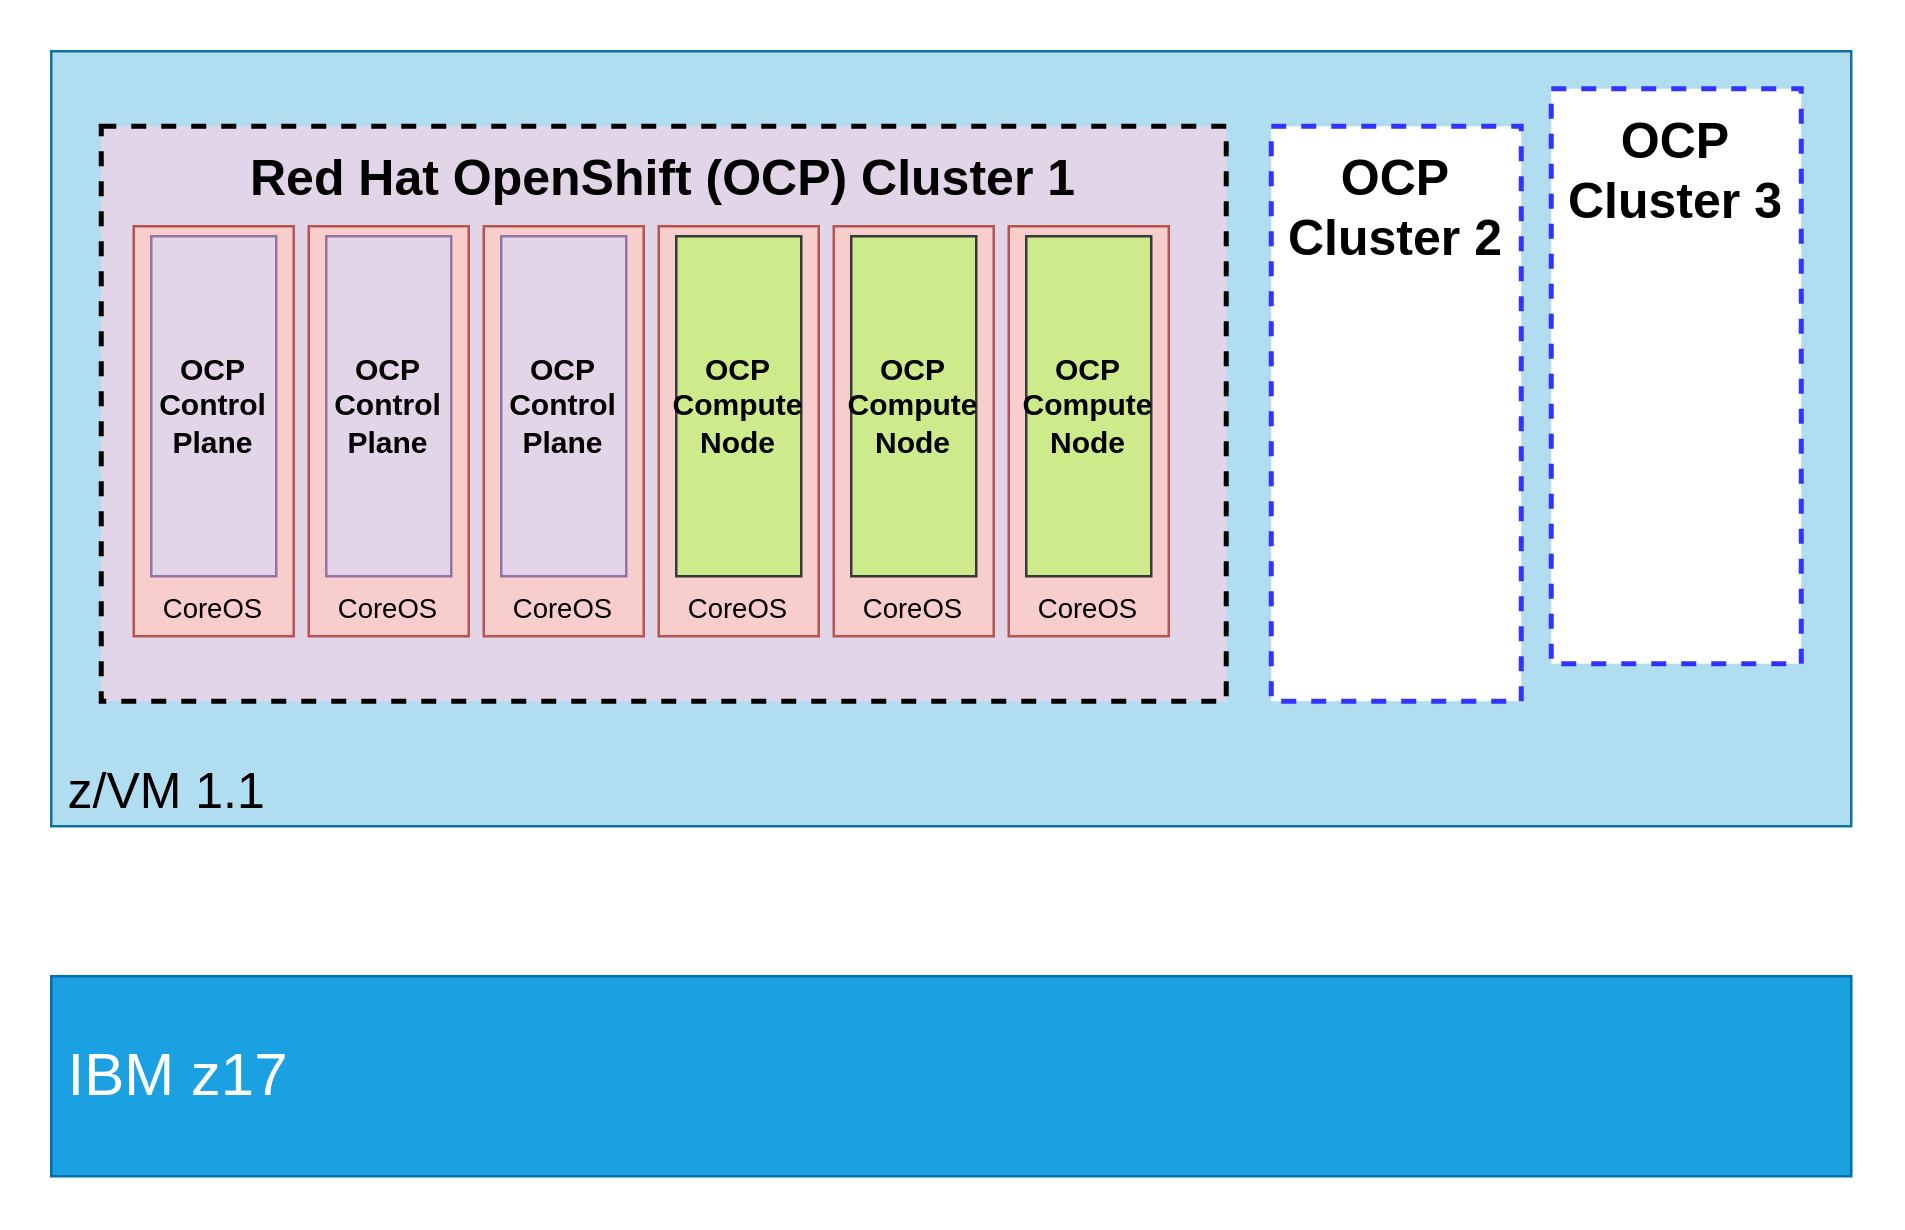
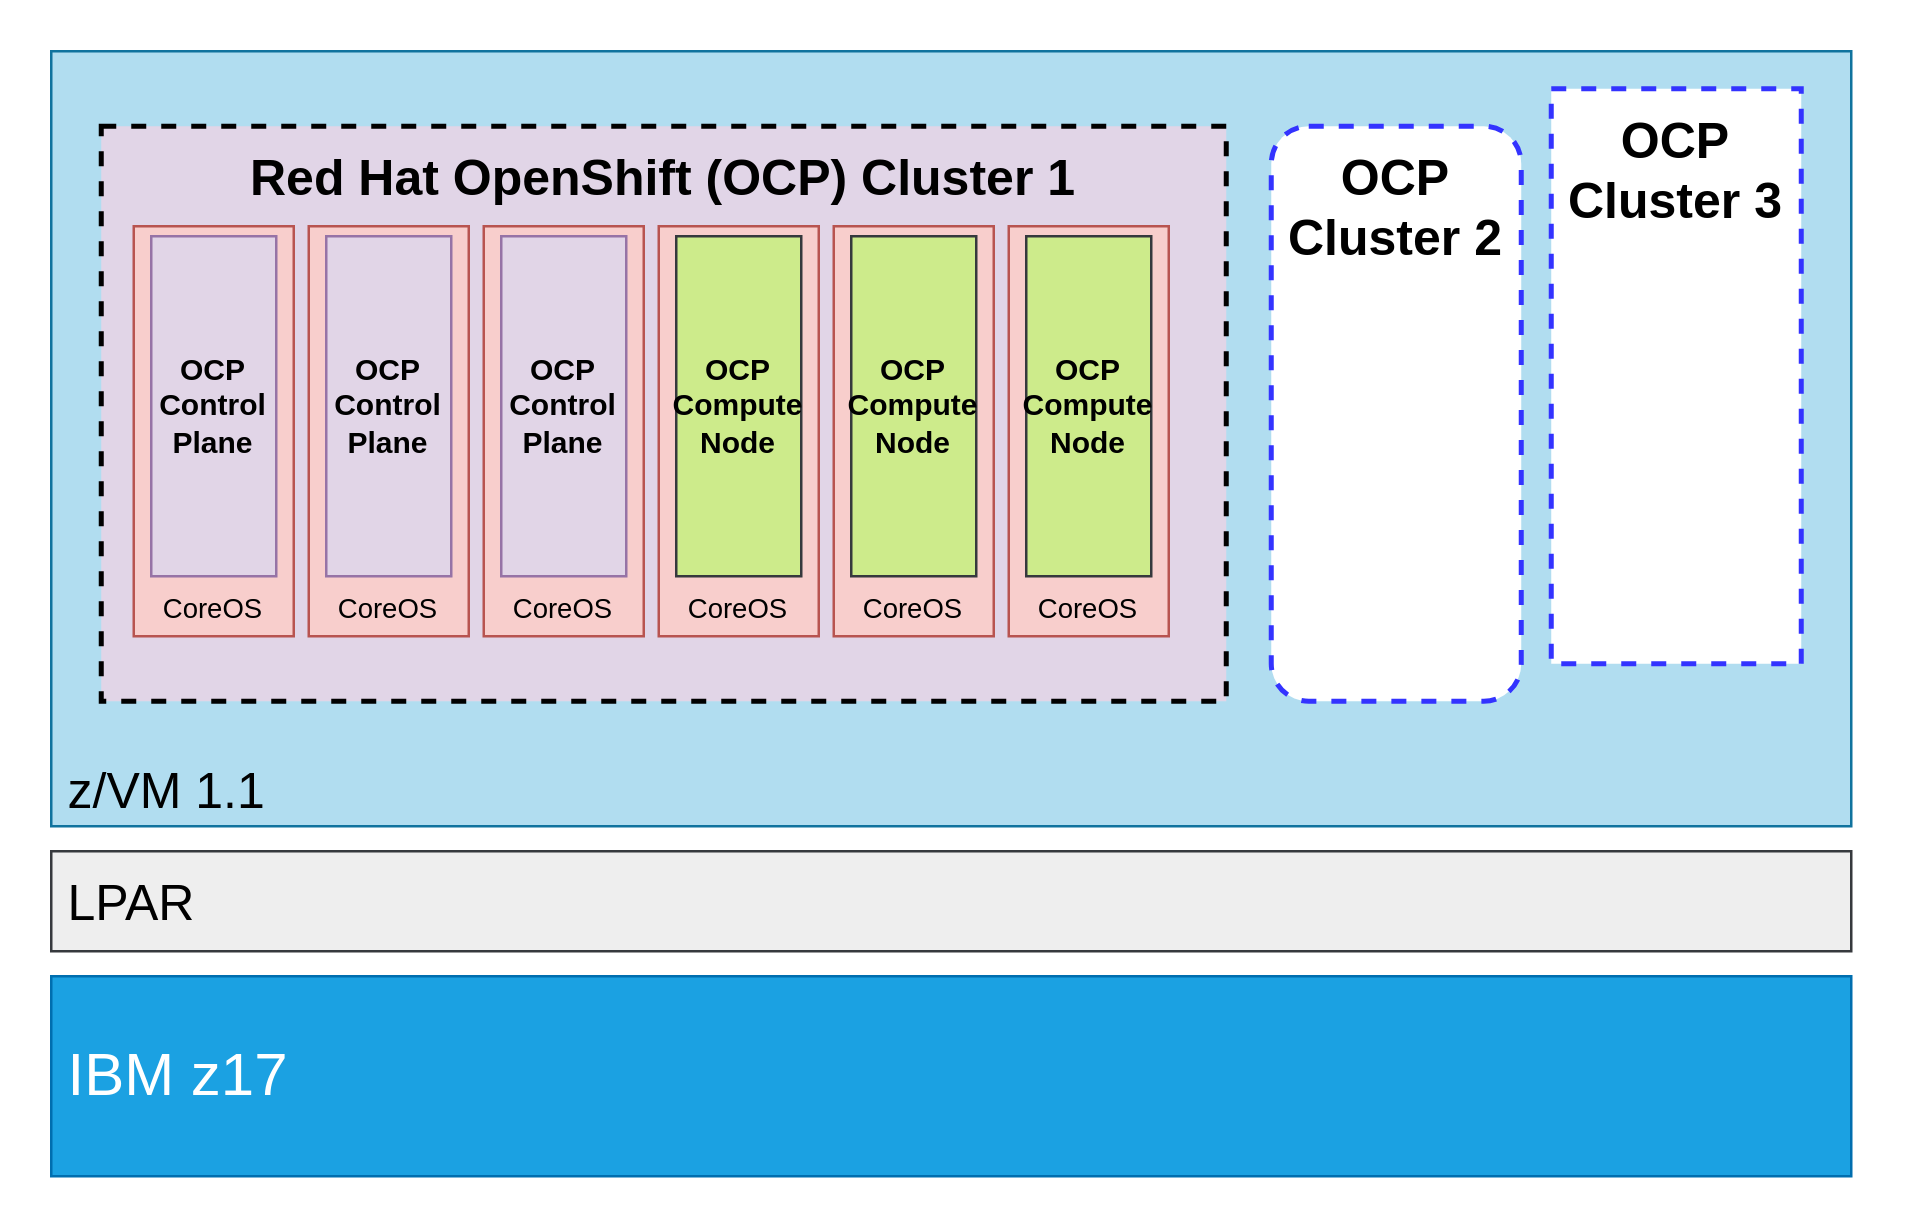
(1396, 414) -> (1396, 414)
none -> (951, 901)
